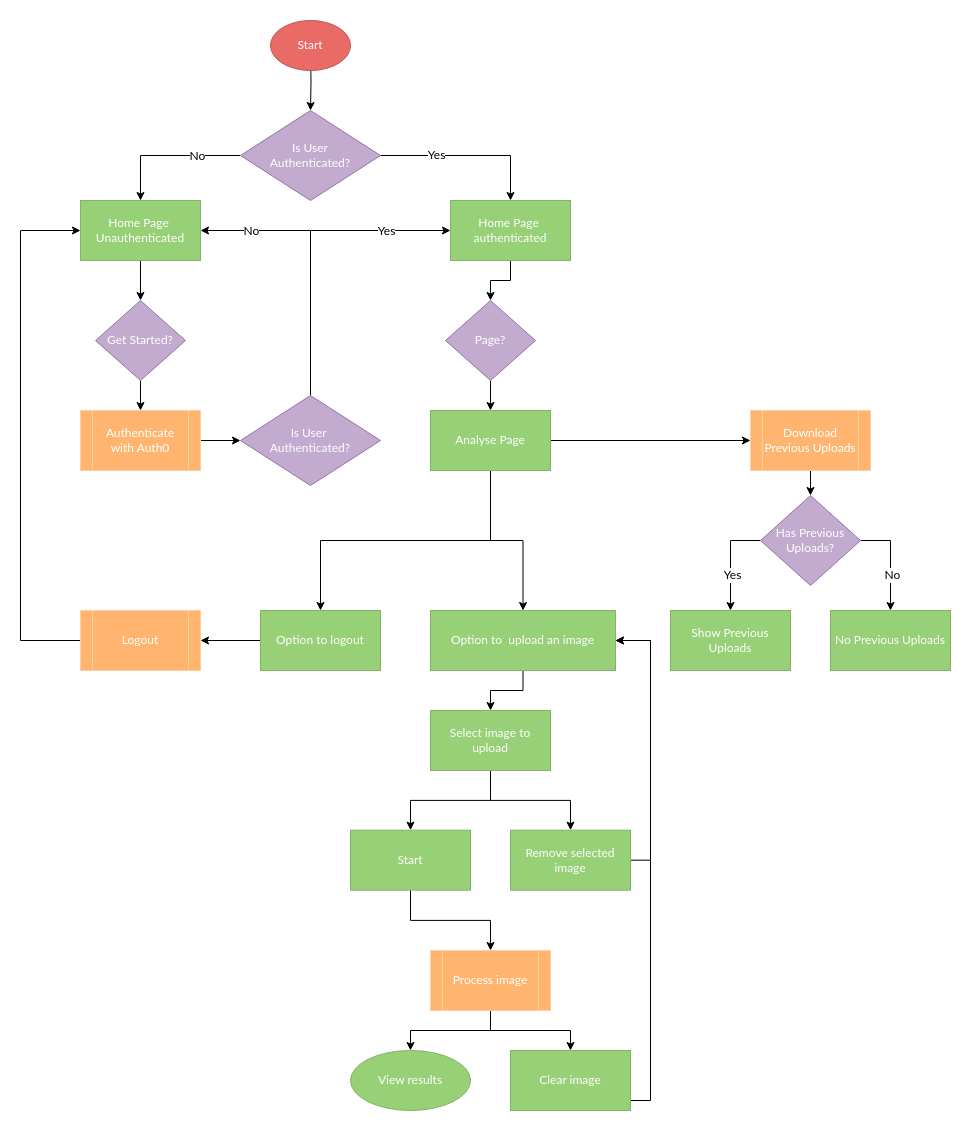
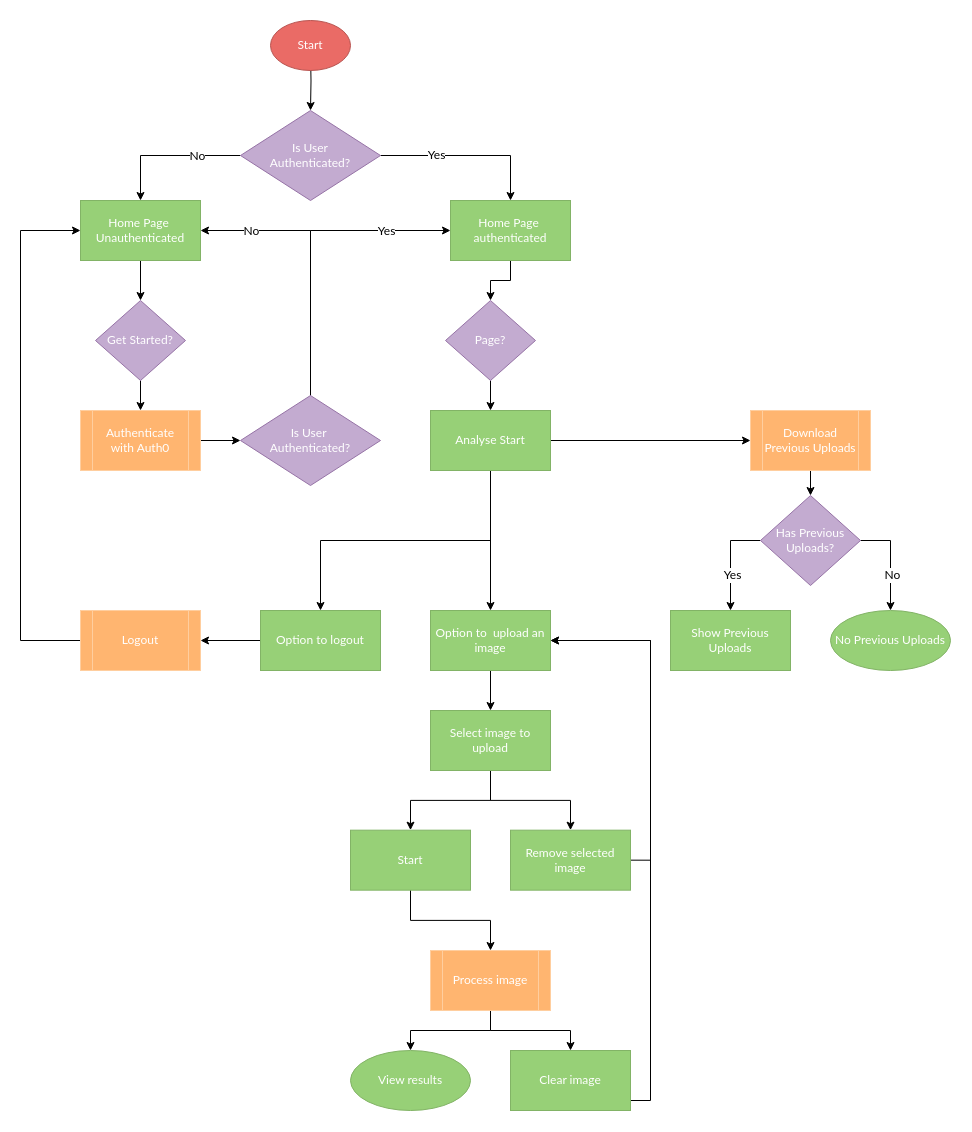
(491, 441) -> (491, 441)
(523, 641) -> (491, 641)
(891, 641) -> (891, 641)
